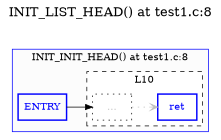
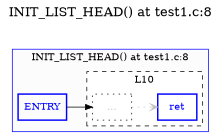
(110, 58) -> (110, 58)
